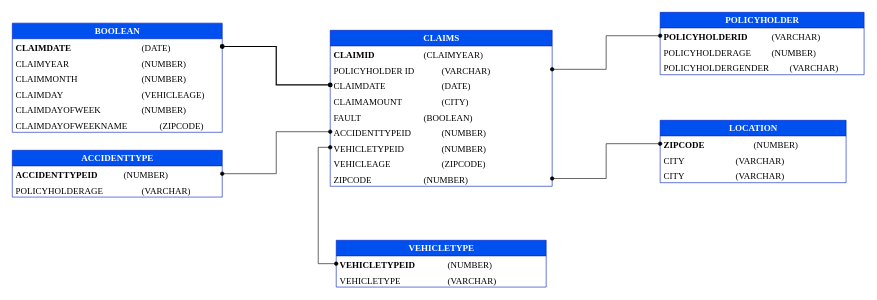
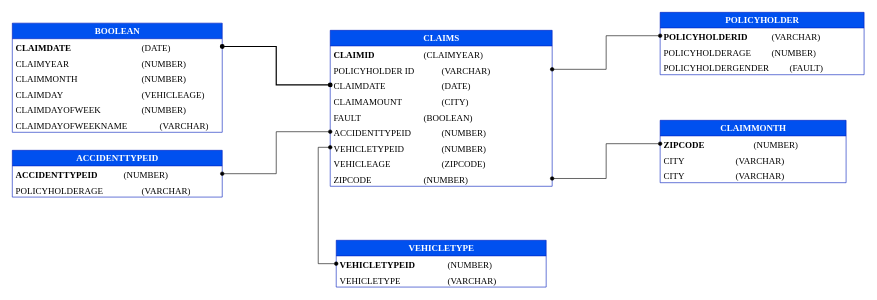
(743, 69) -> (738, 69)
(93, 126) -> (93, 126)
(754, 128) -> (754, 128)
(118, 158) -> (118, 158)
